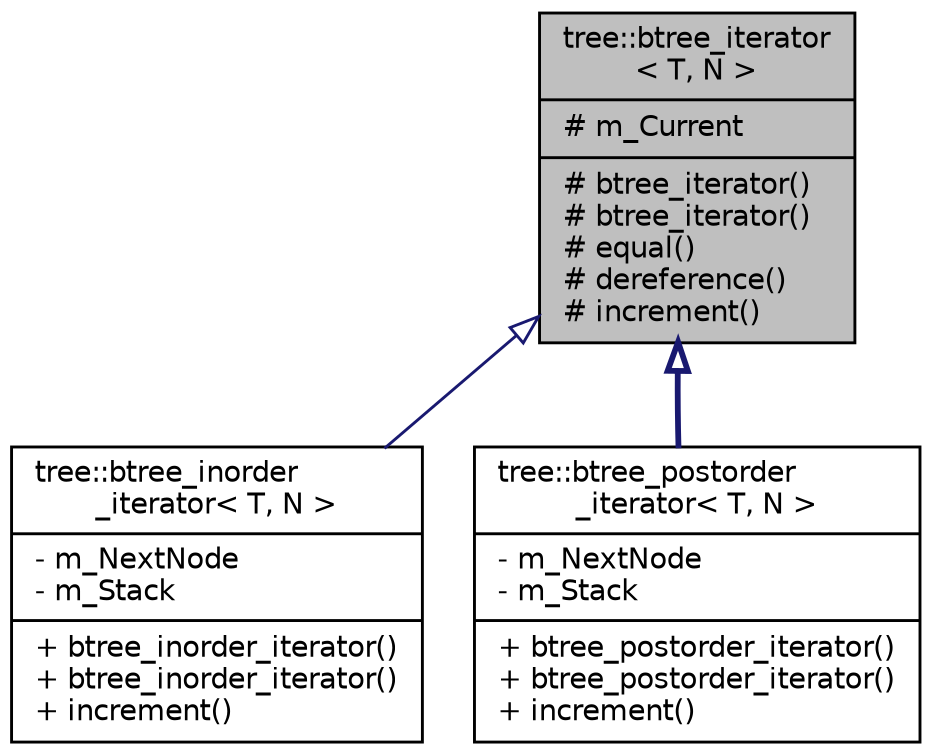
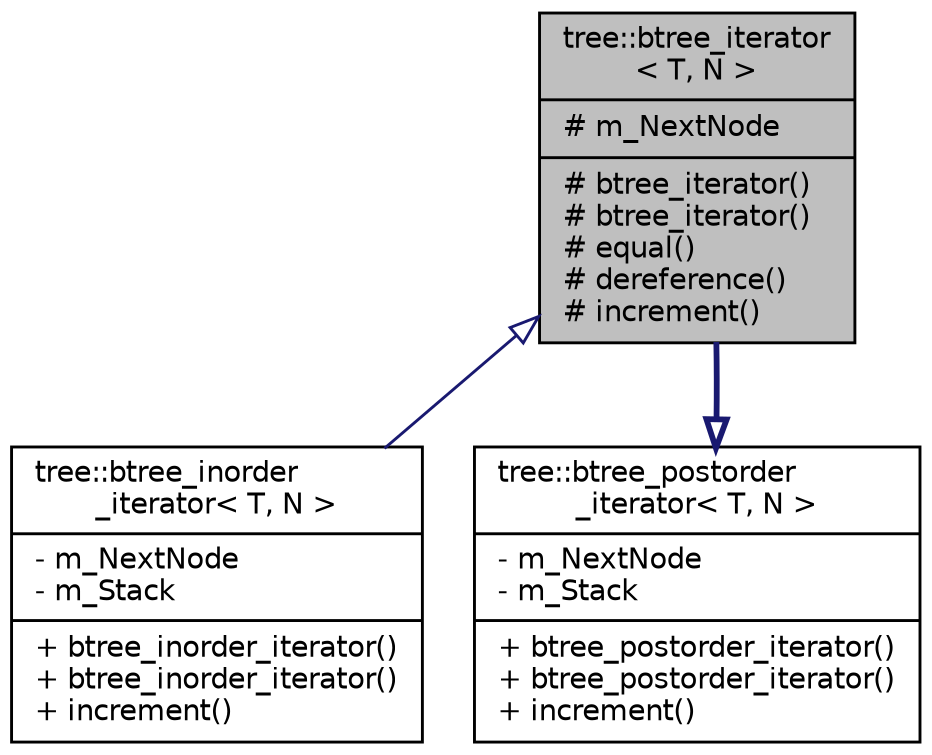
(654, 127) -> (673, 127)
(678, 410) -> (717, 380)
